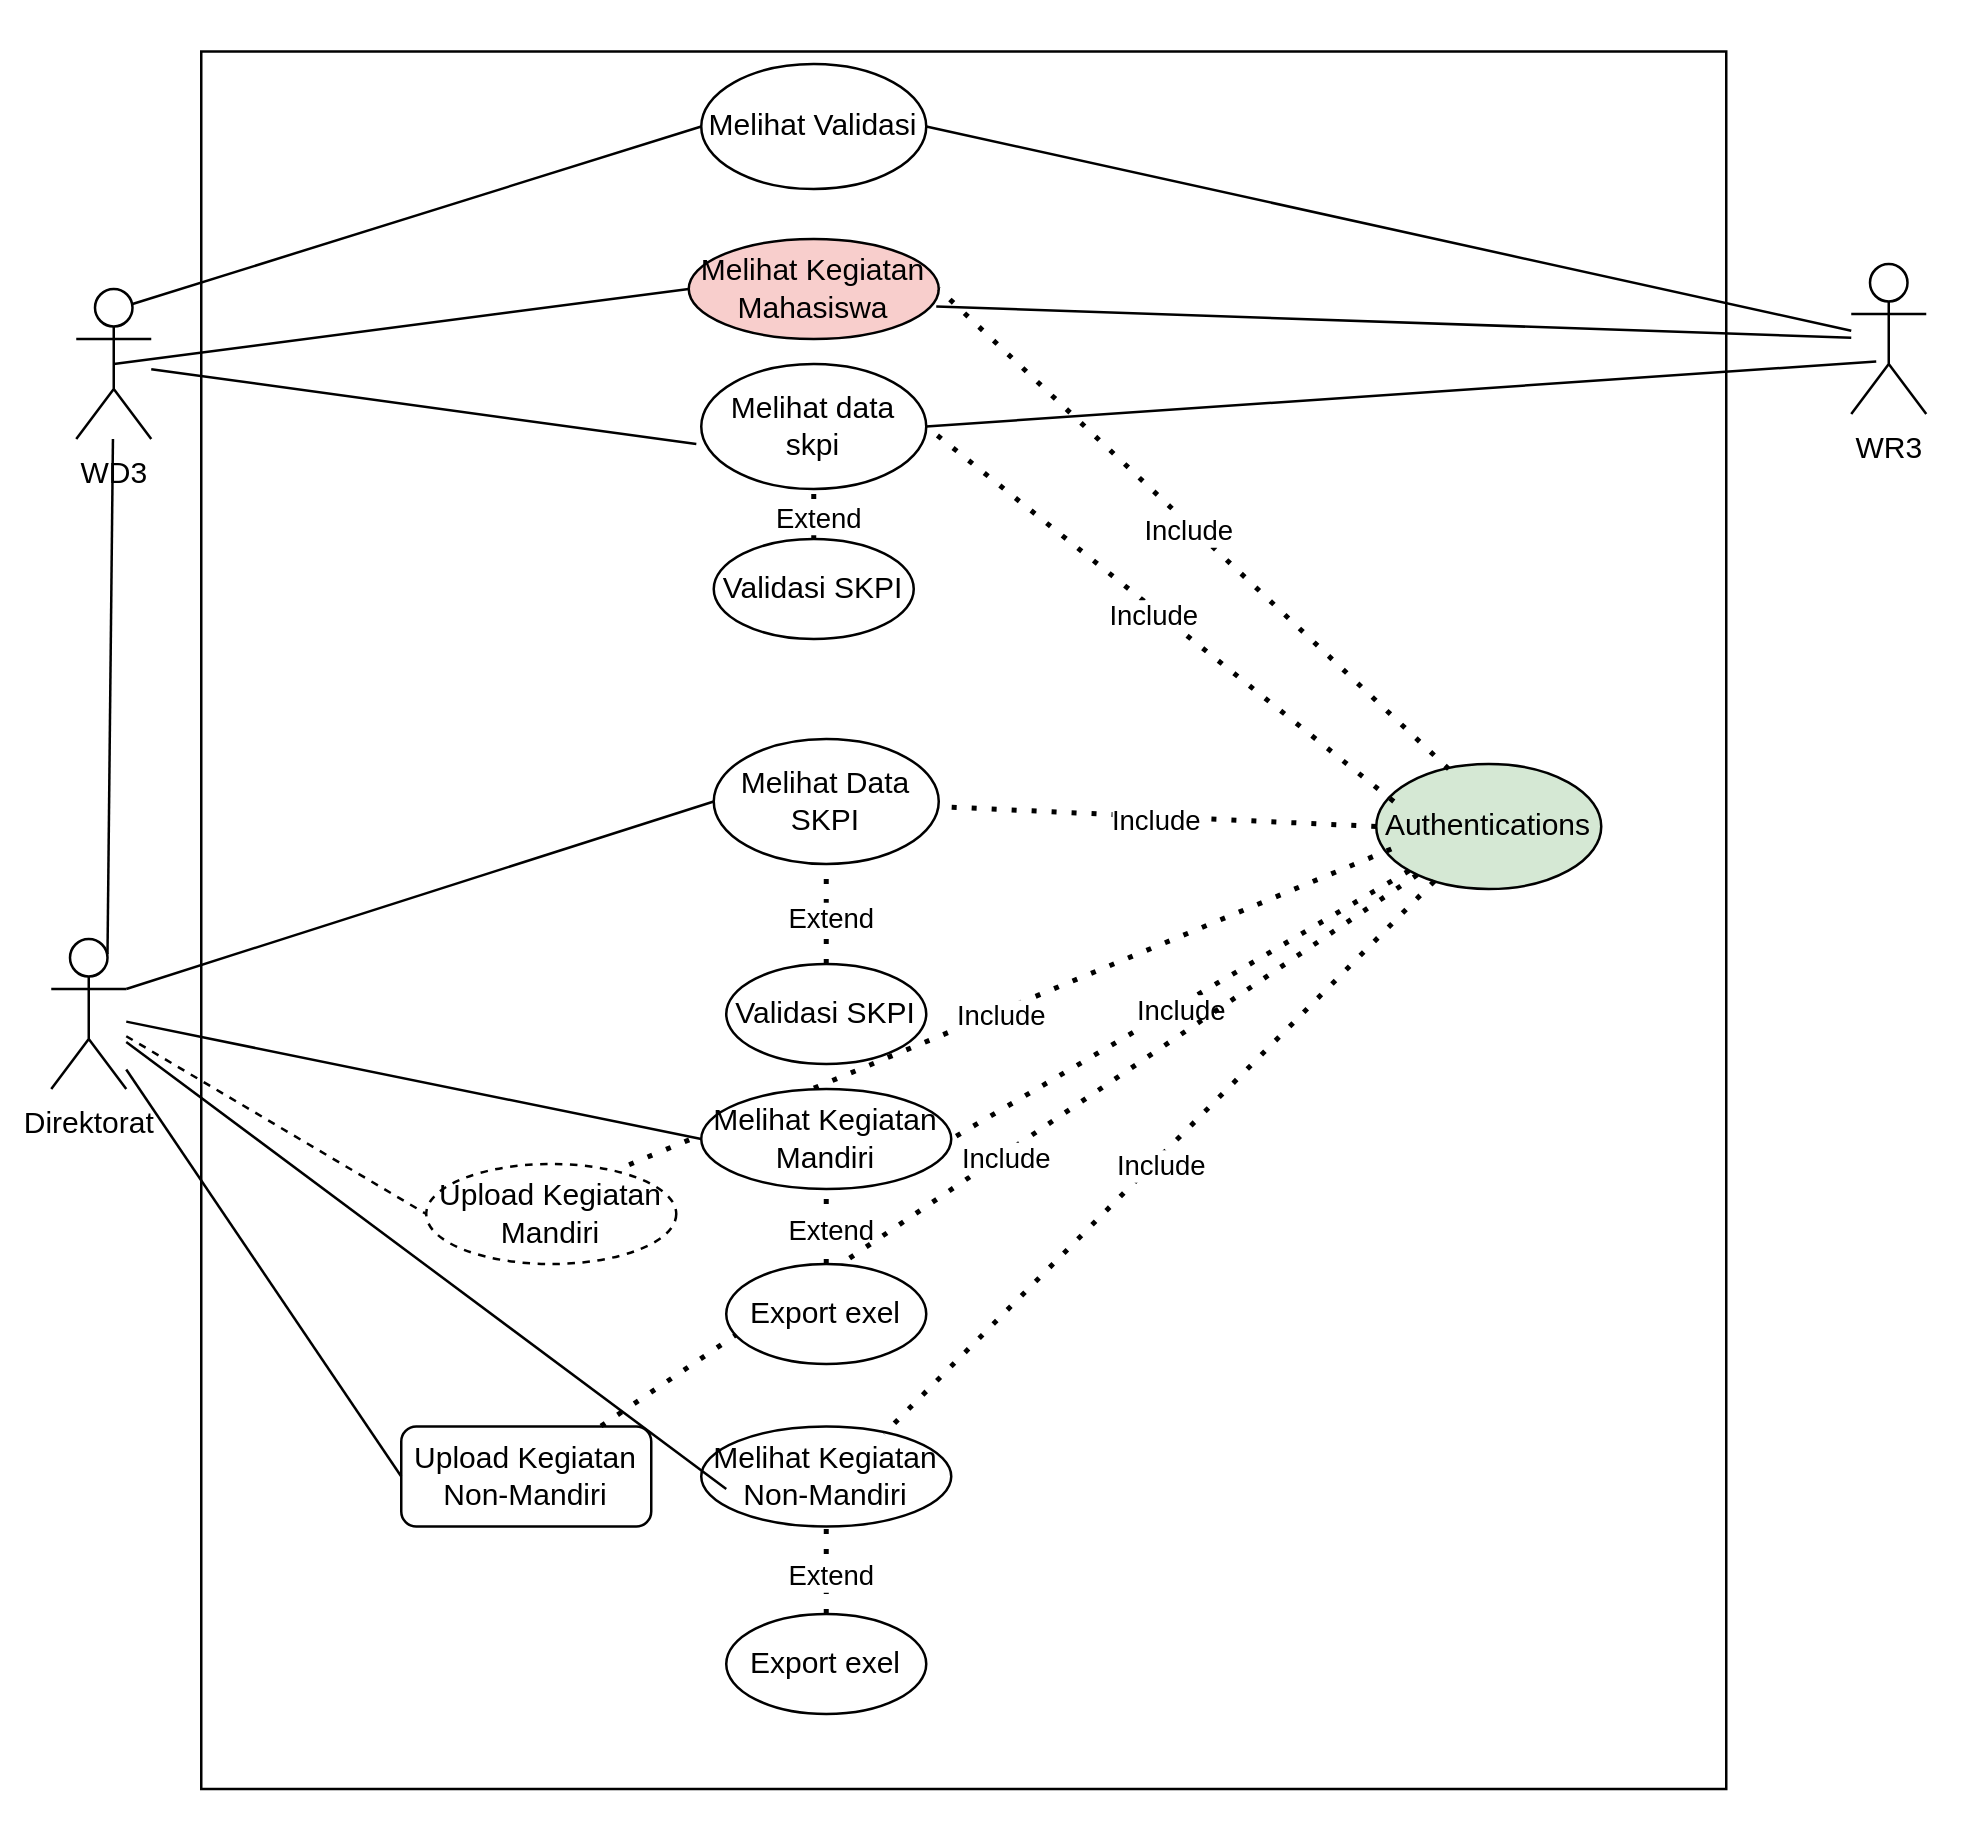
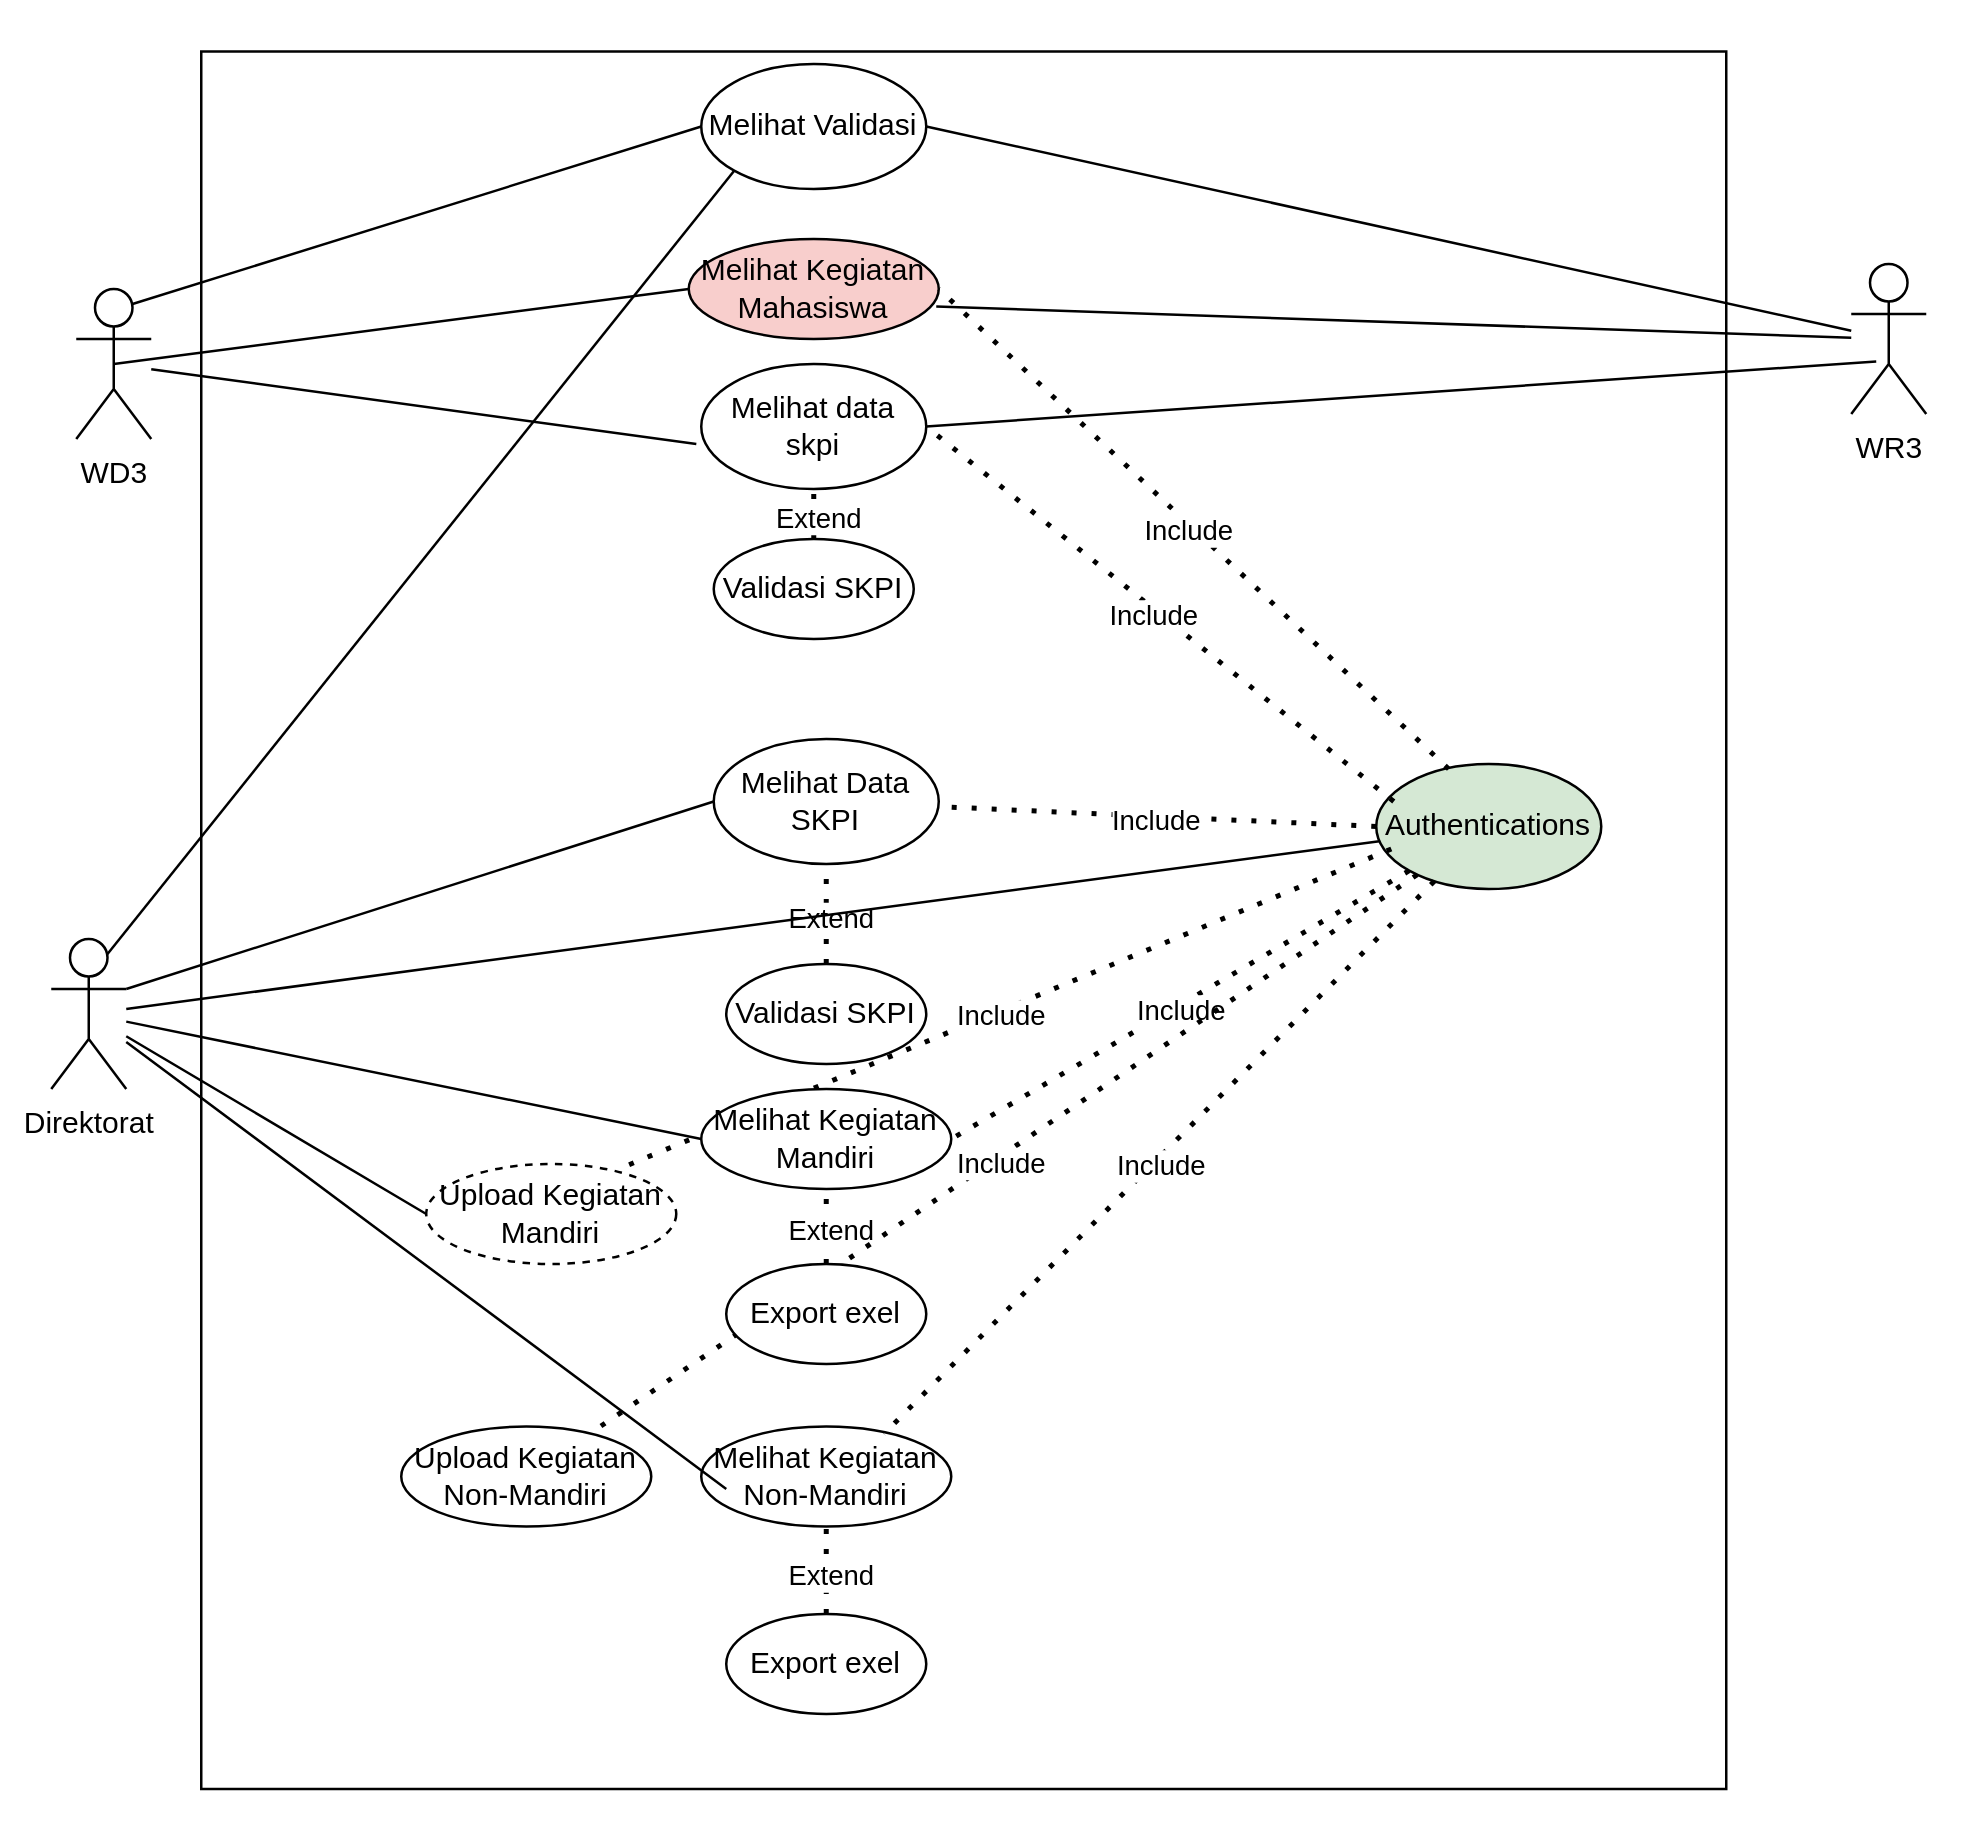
(110, 718) -> (319, 690)
(276, 1125) -> (276, 1125)
(263, 1272) -> (473, 962)
(526, 1476) -> (526, 1476)
